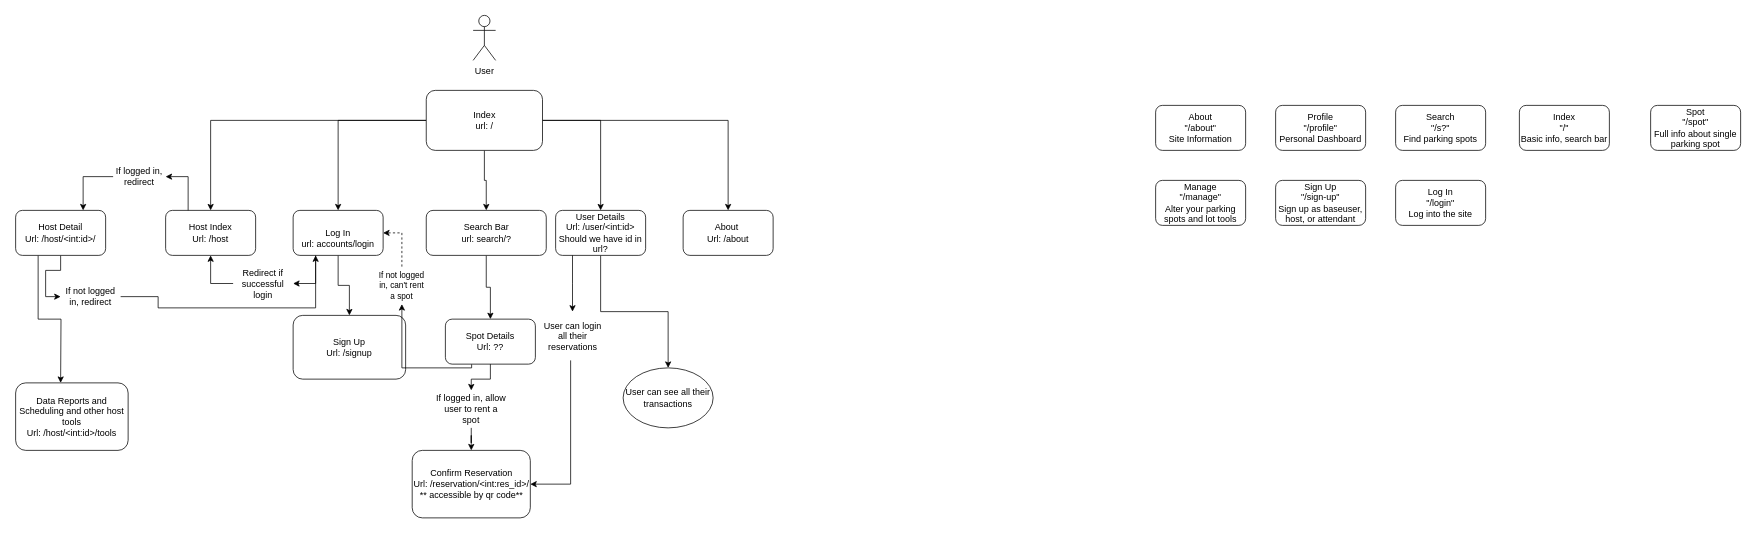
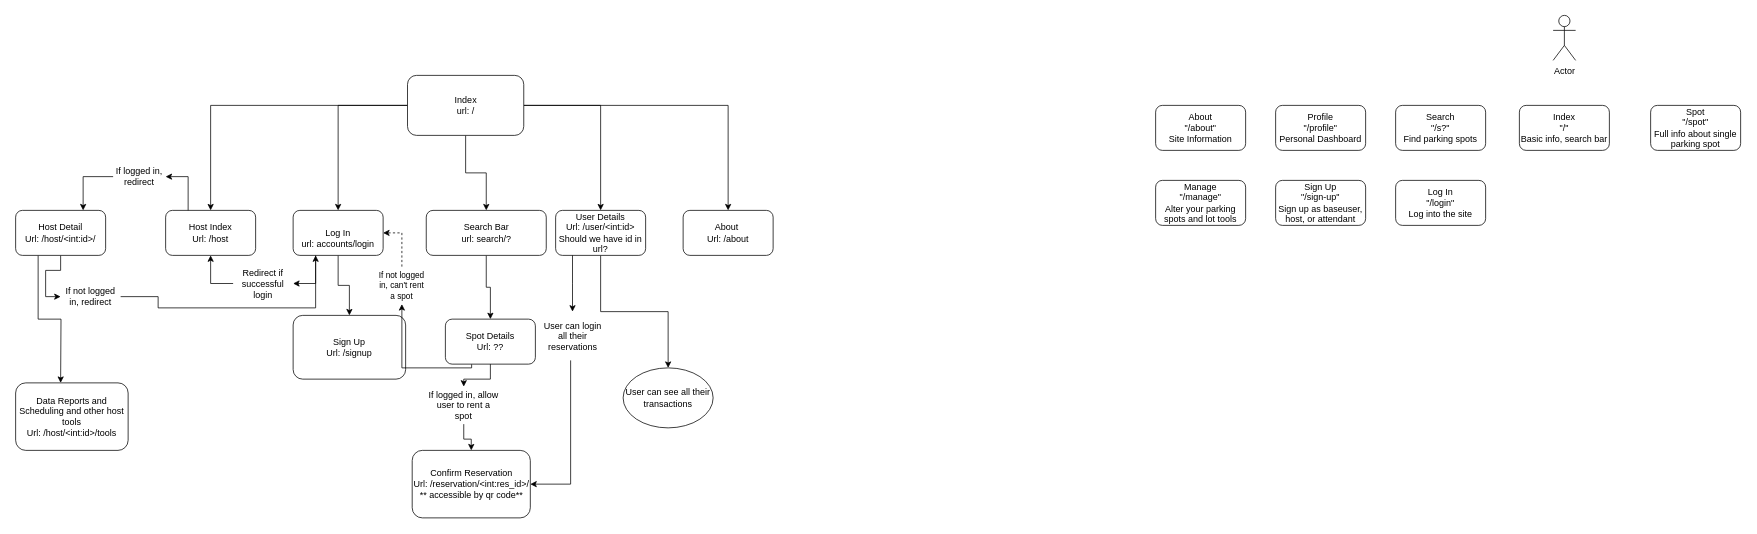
(484, 38) -> none
none -> (1564, 38)
(484, 120) -> (465, 105)
(471, 409) -> (464, 405)
